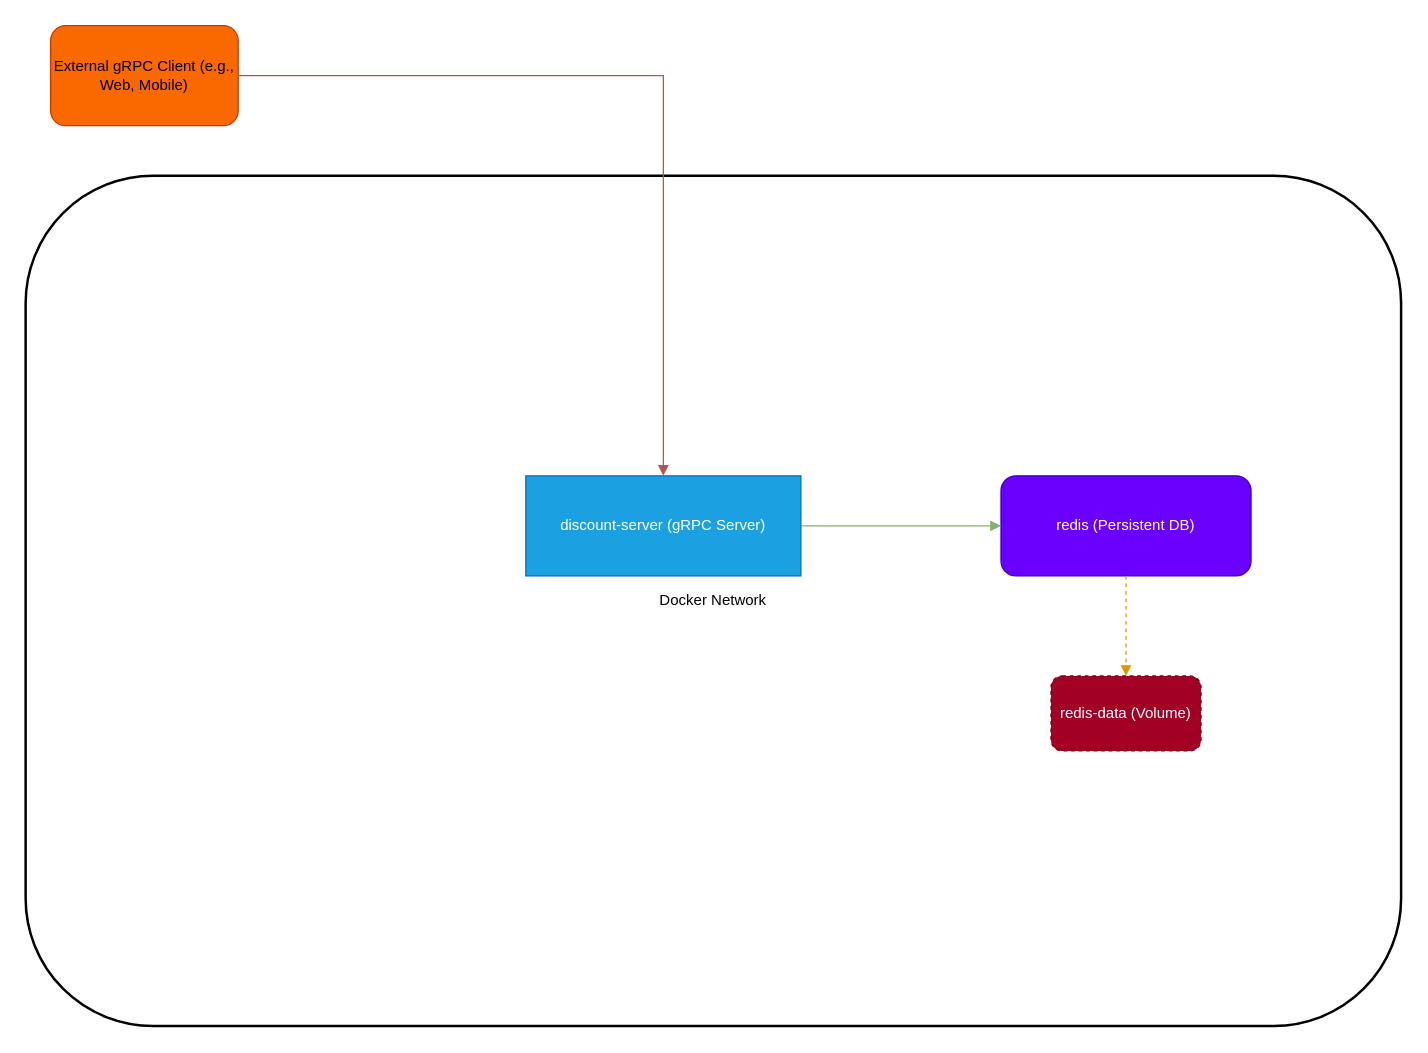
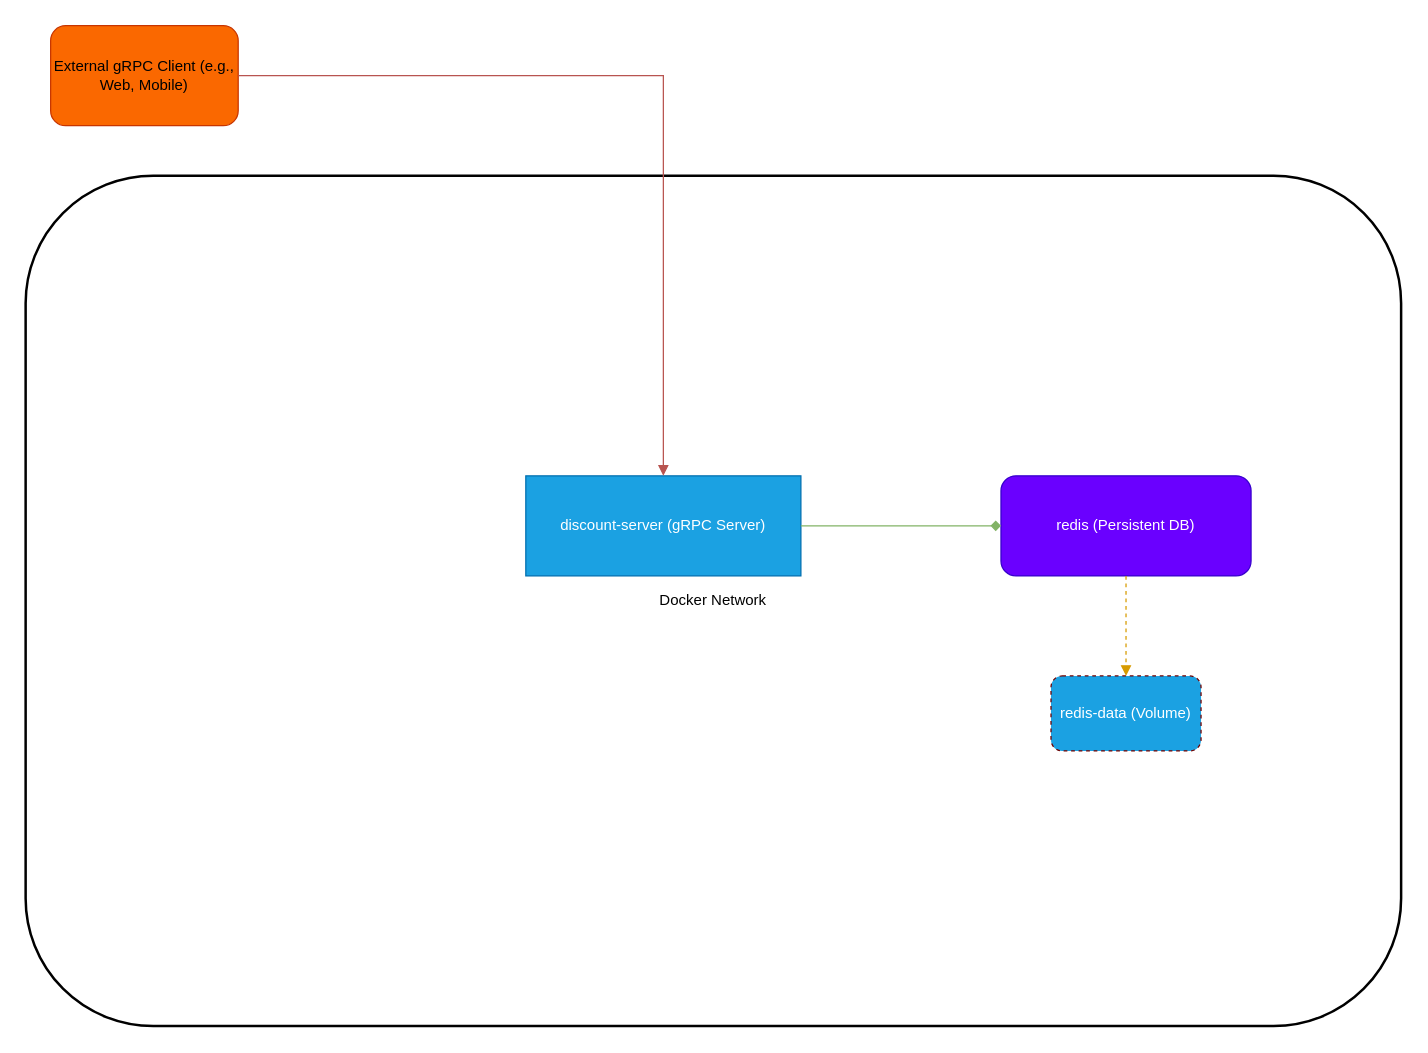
(989, 526) -> (989, 526)
(1126, 713) -> (1126, 713)
